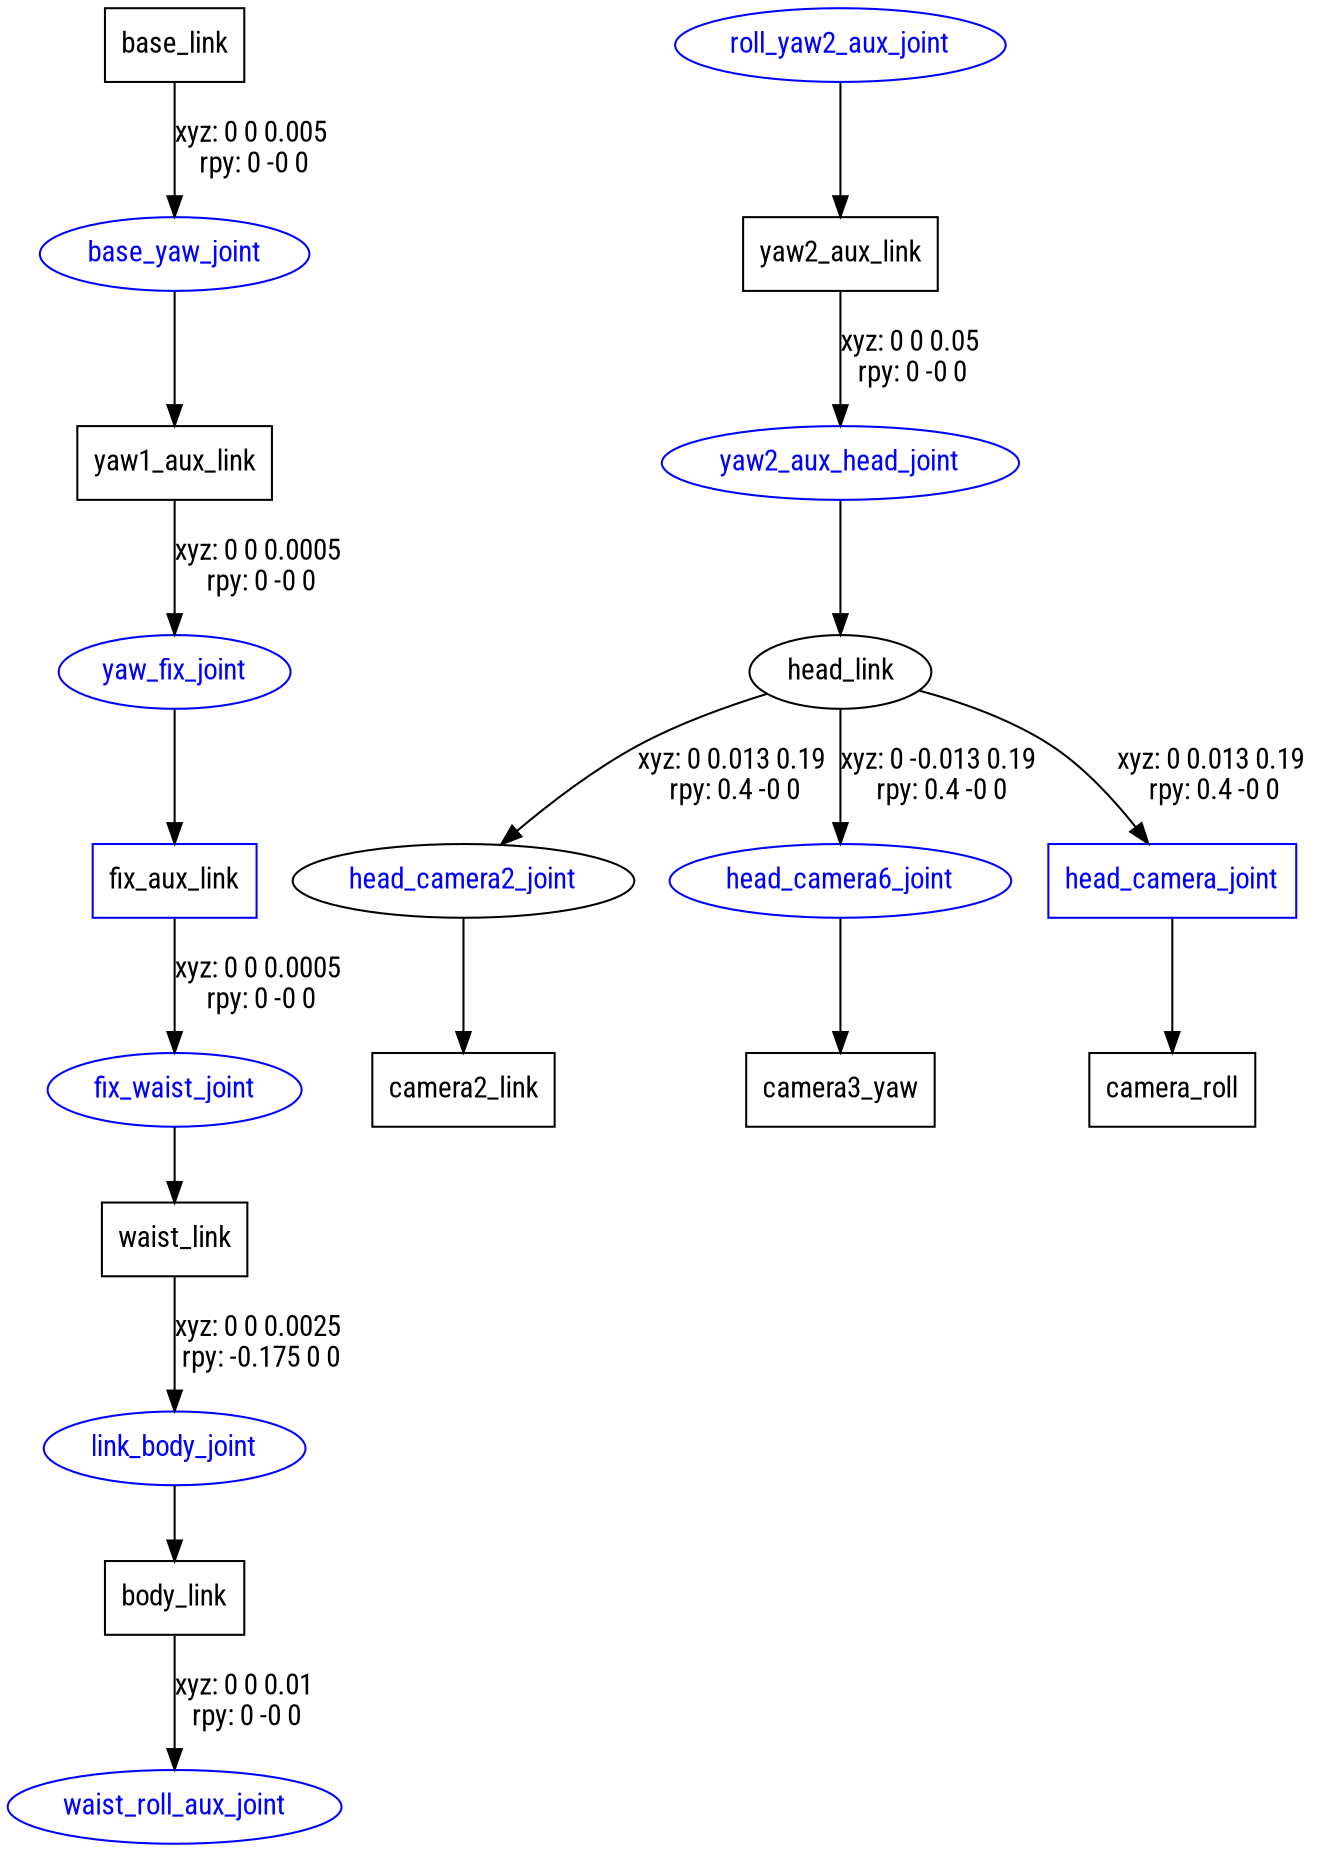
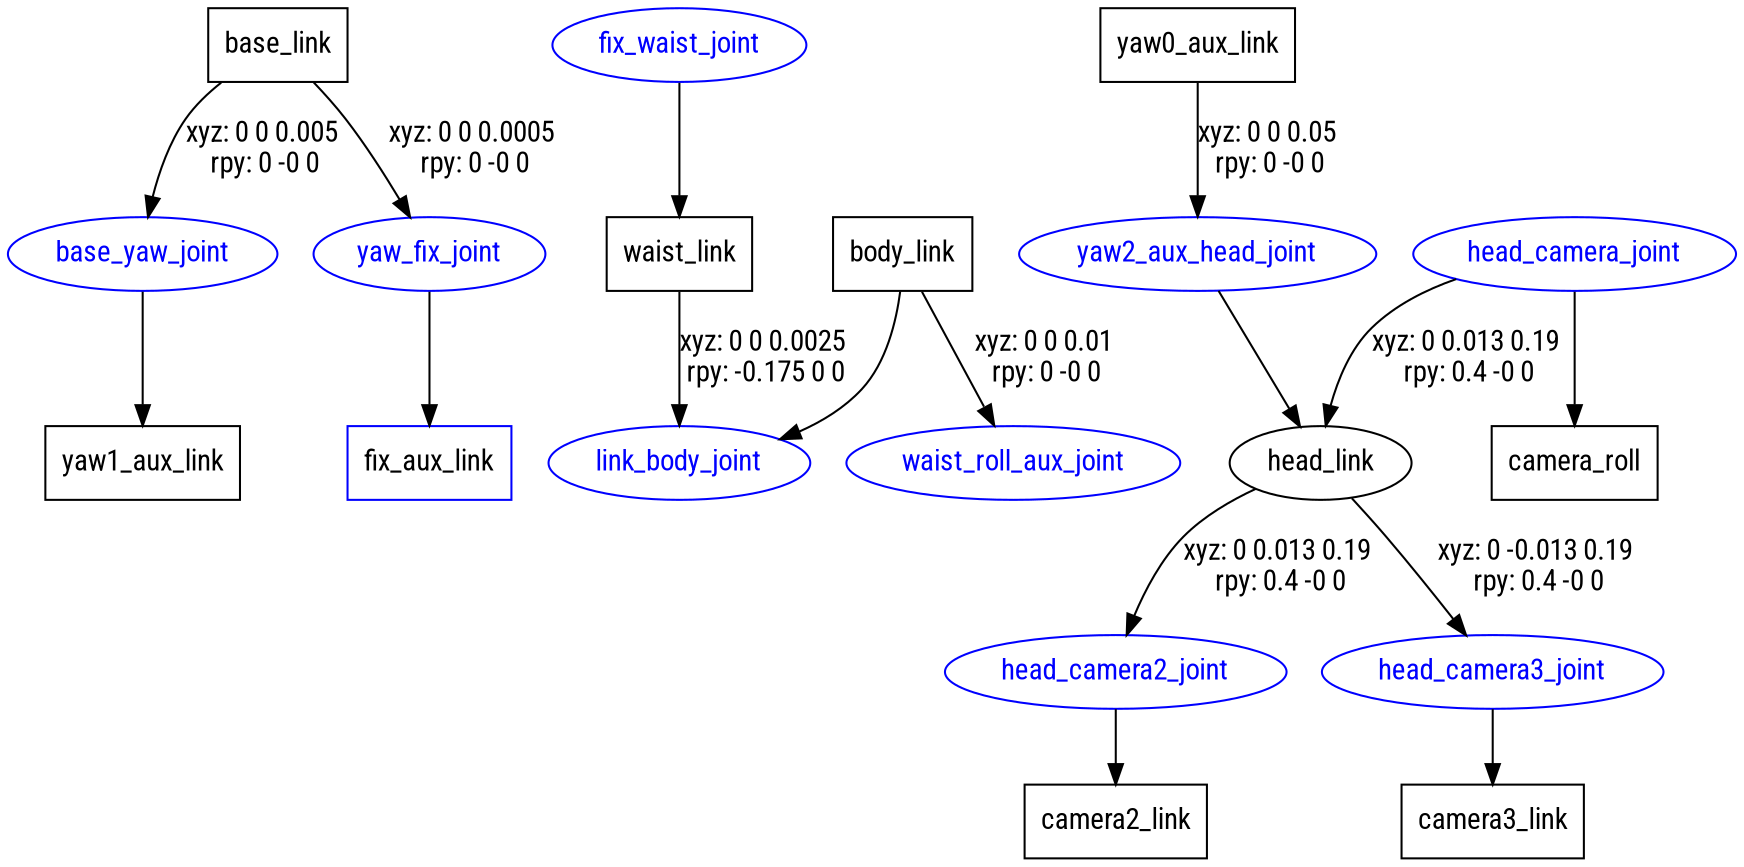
(840, 45) -> none
(840, 254) -> (1198, 45)
(175, 557) -> (360, 138)
(1040, 739) -> (1375, 325)
(463, 881) -> (1116, 672)
(840, 881) -> (1493, 672)
(1172, 881) -> (1575, 254)
(175, 975) -> none
(840, 1090) -> (1493, 821)
(175, 1513) -> (871, 377)
